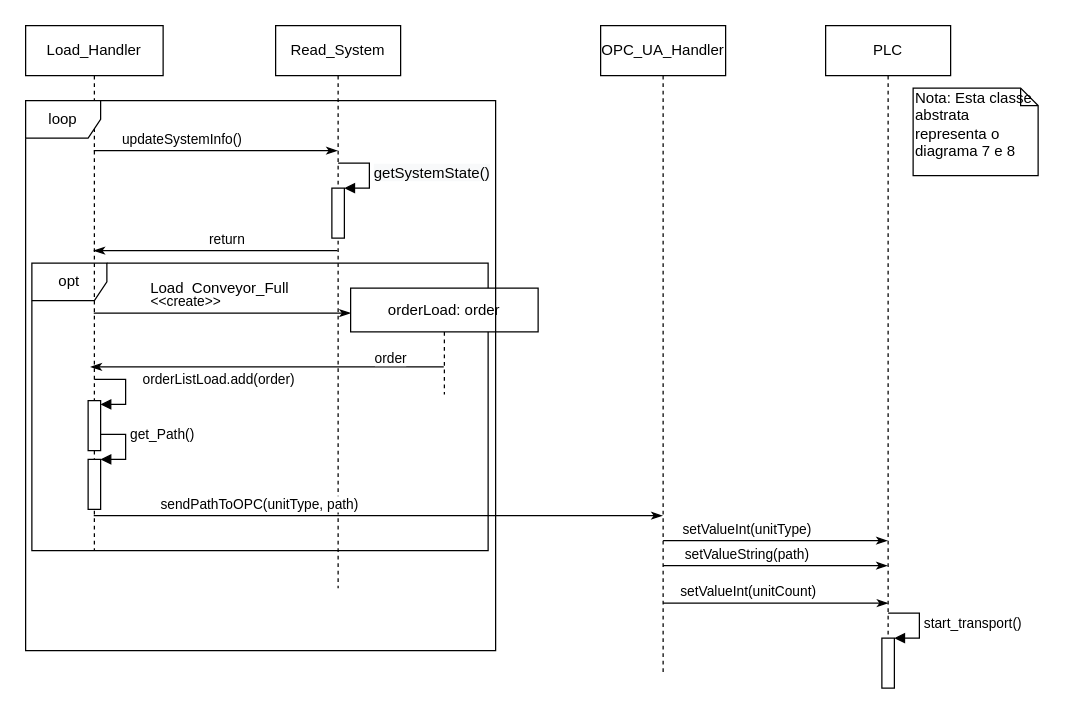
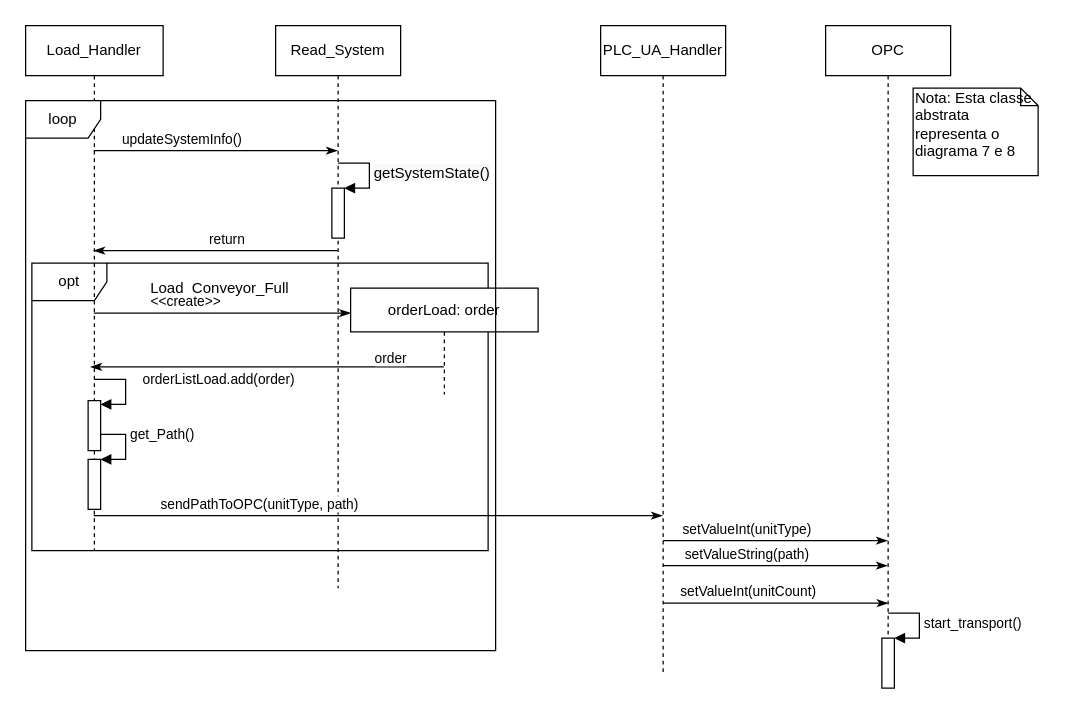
(663, 51) -> (663, 51)
(888, 51) -> (888, 51)
